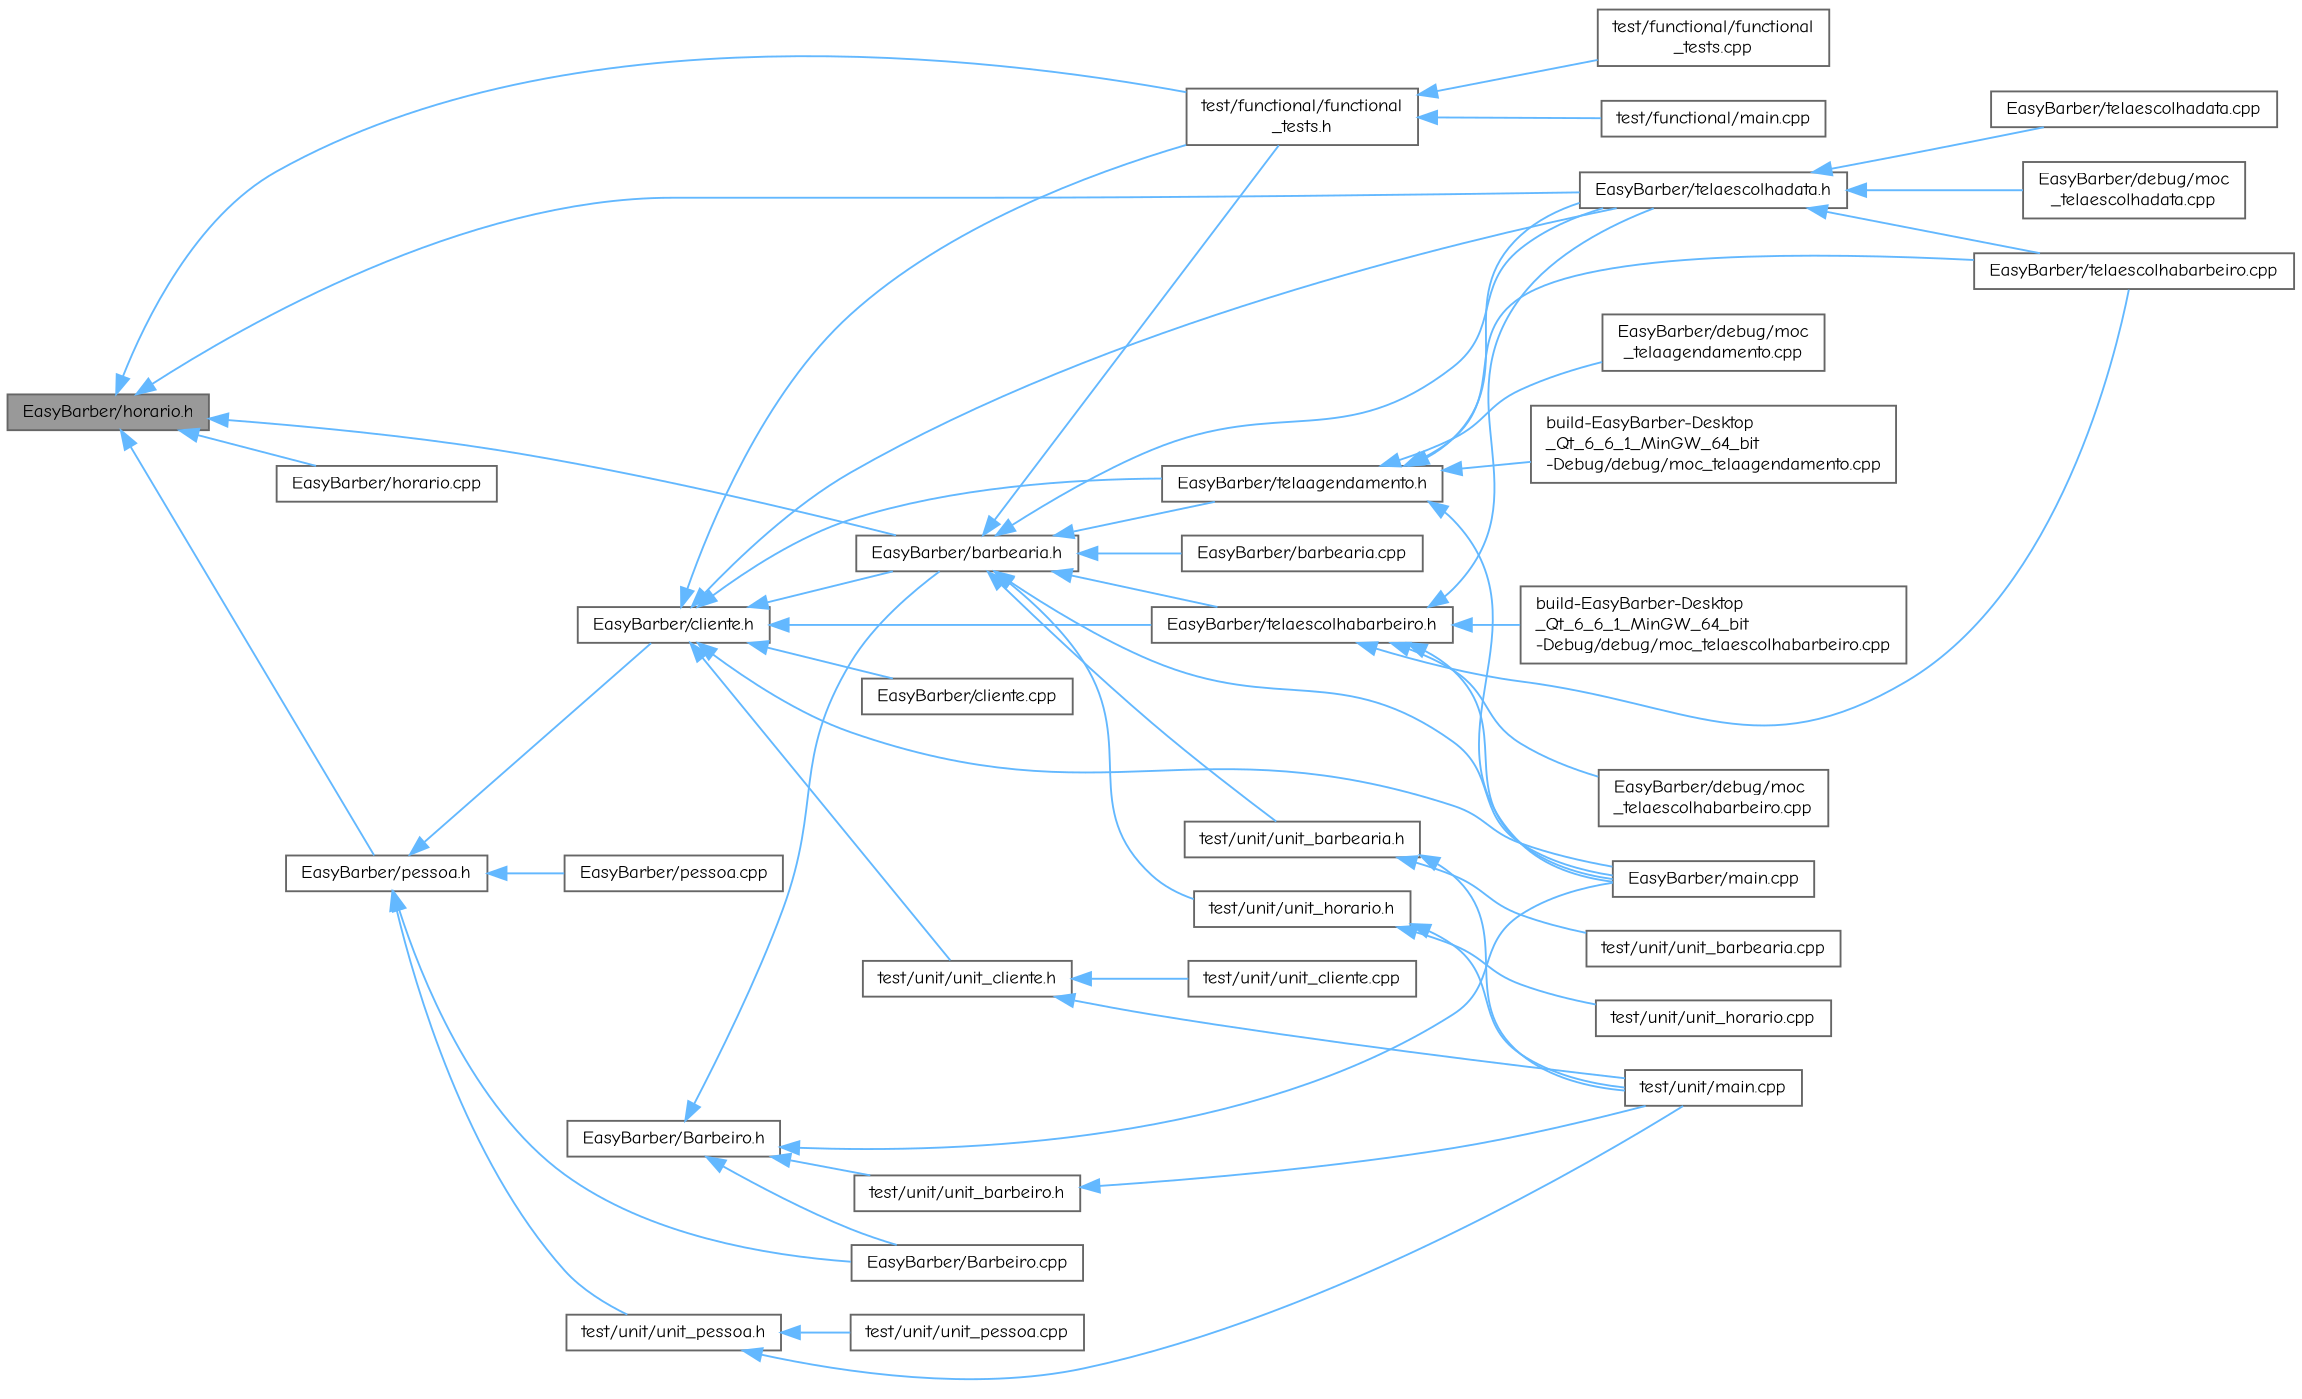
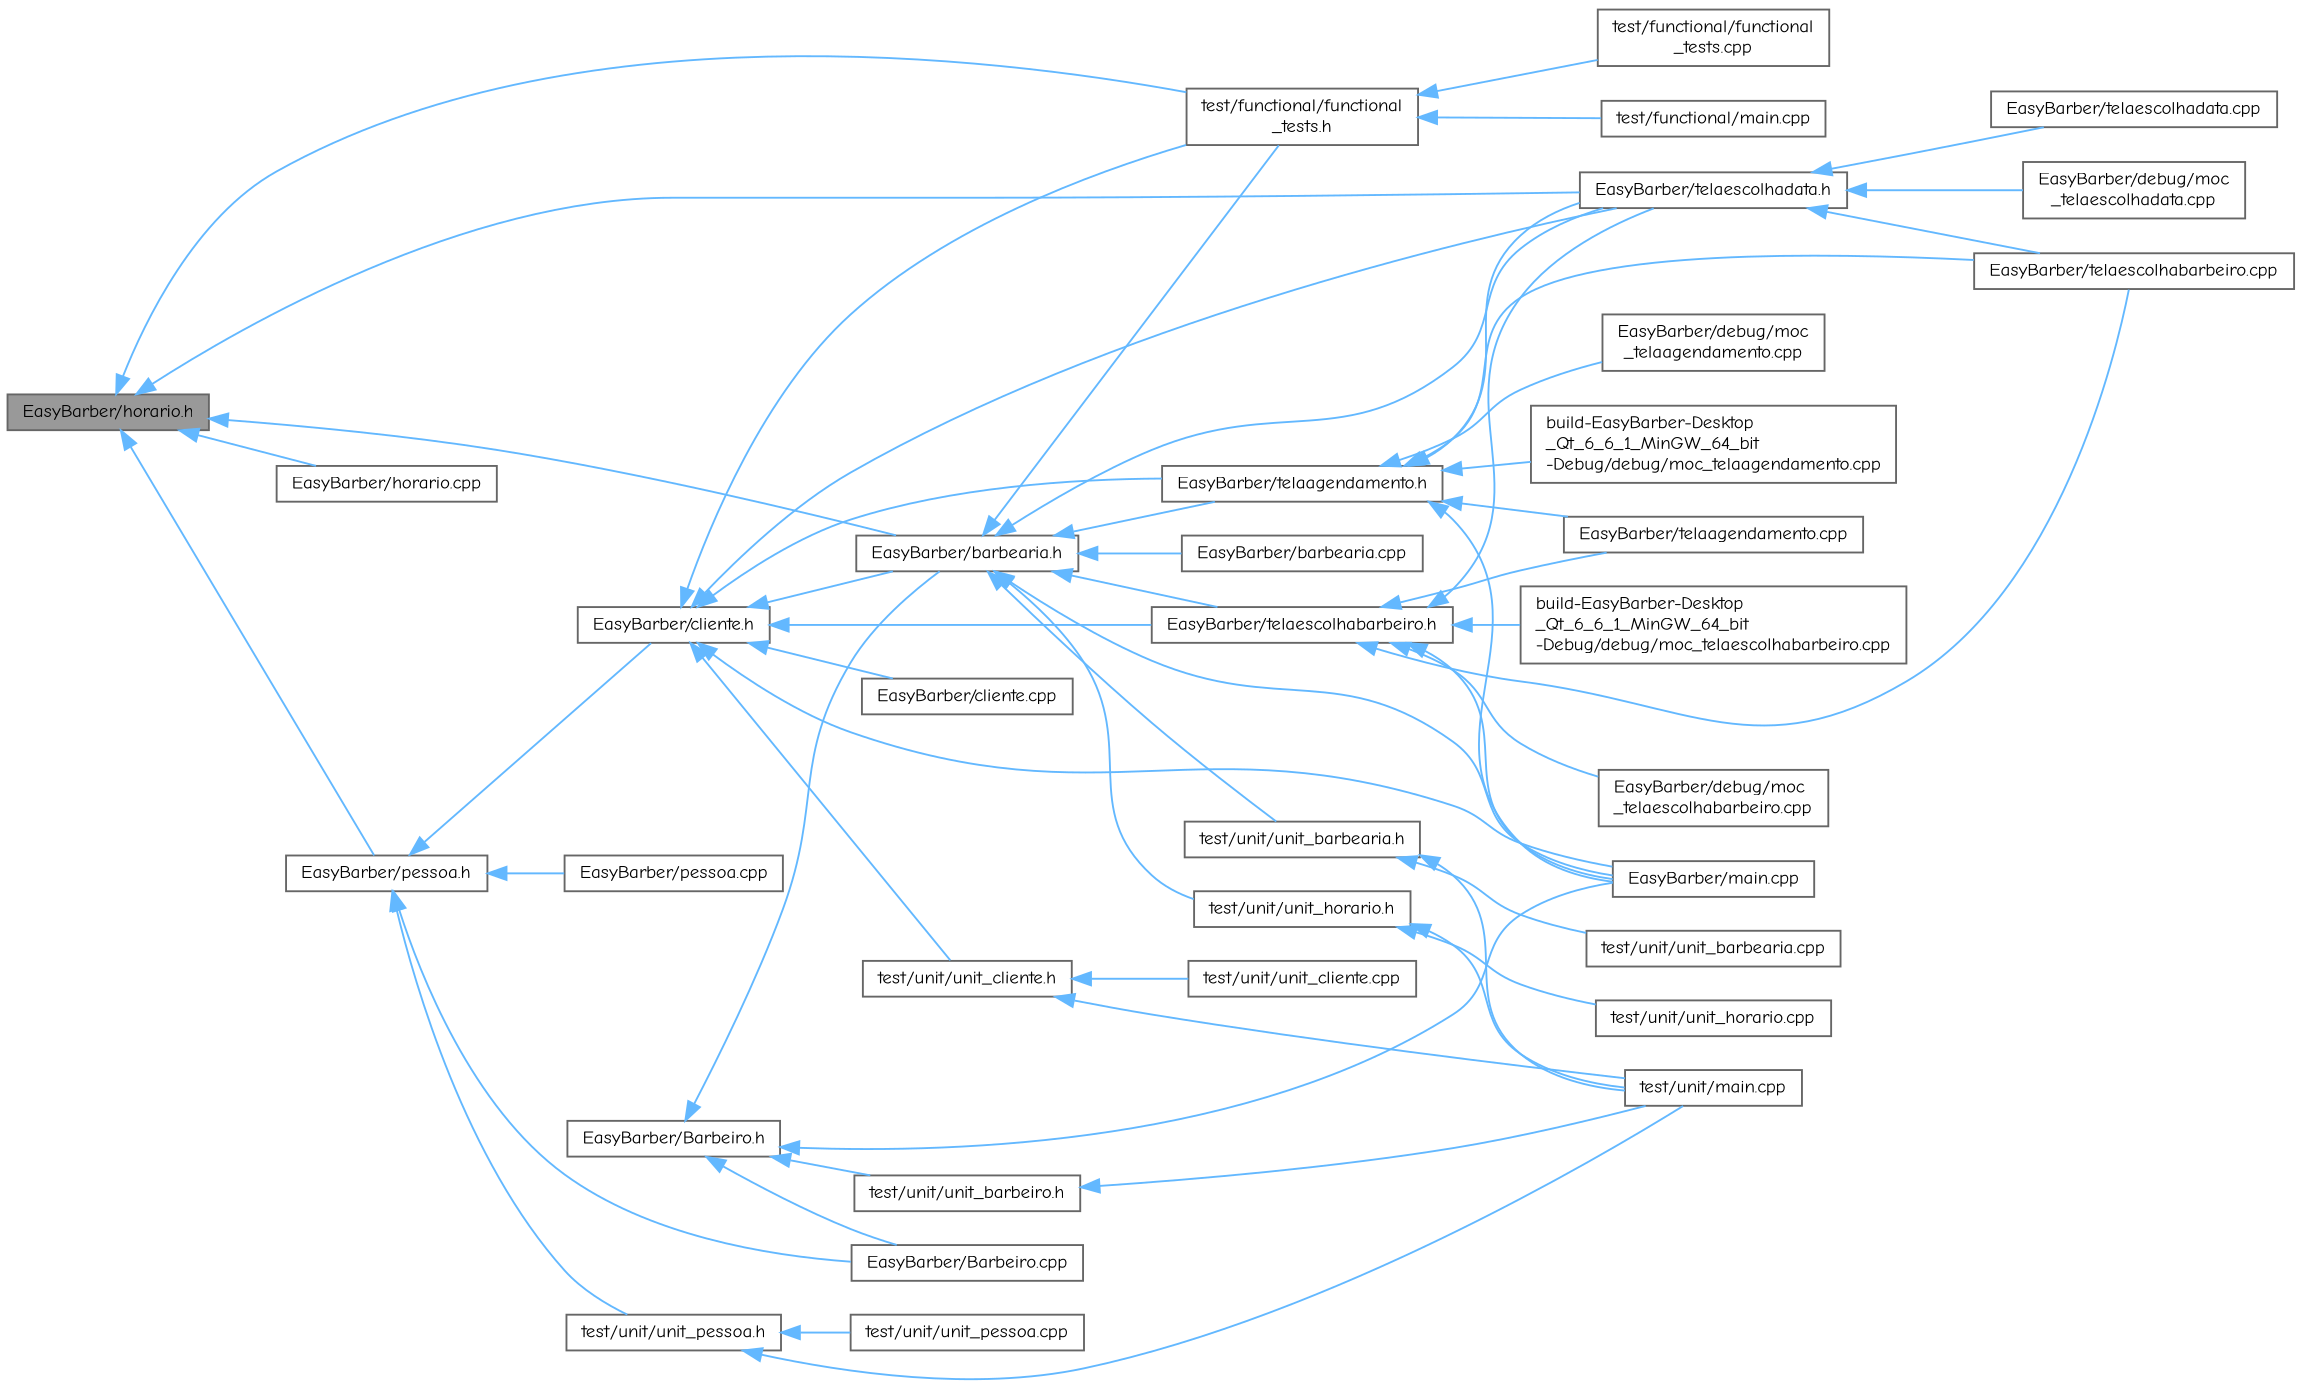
none -> (1714, 535)
